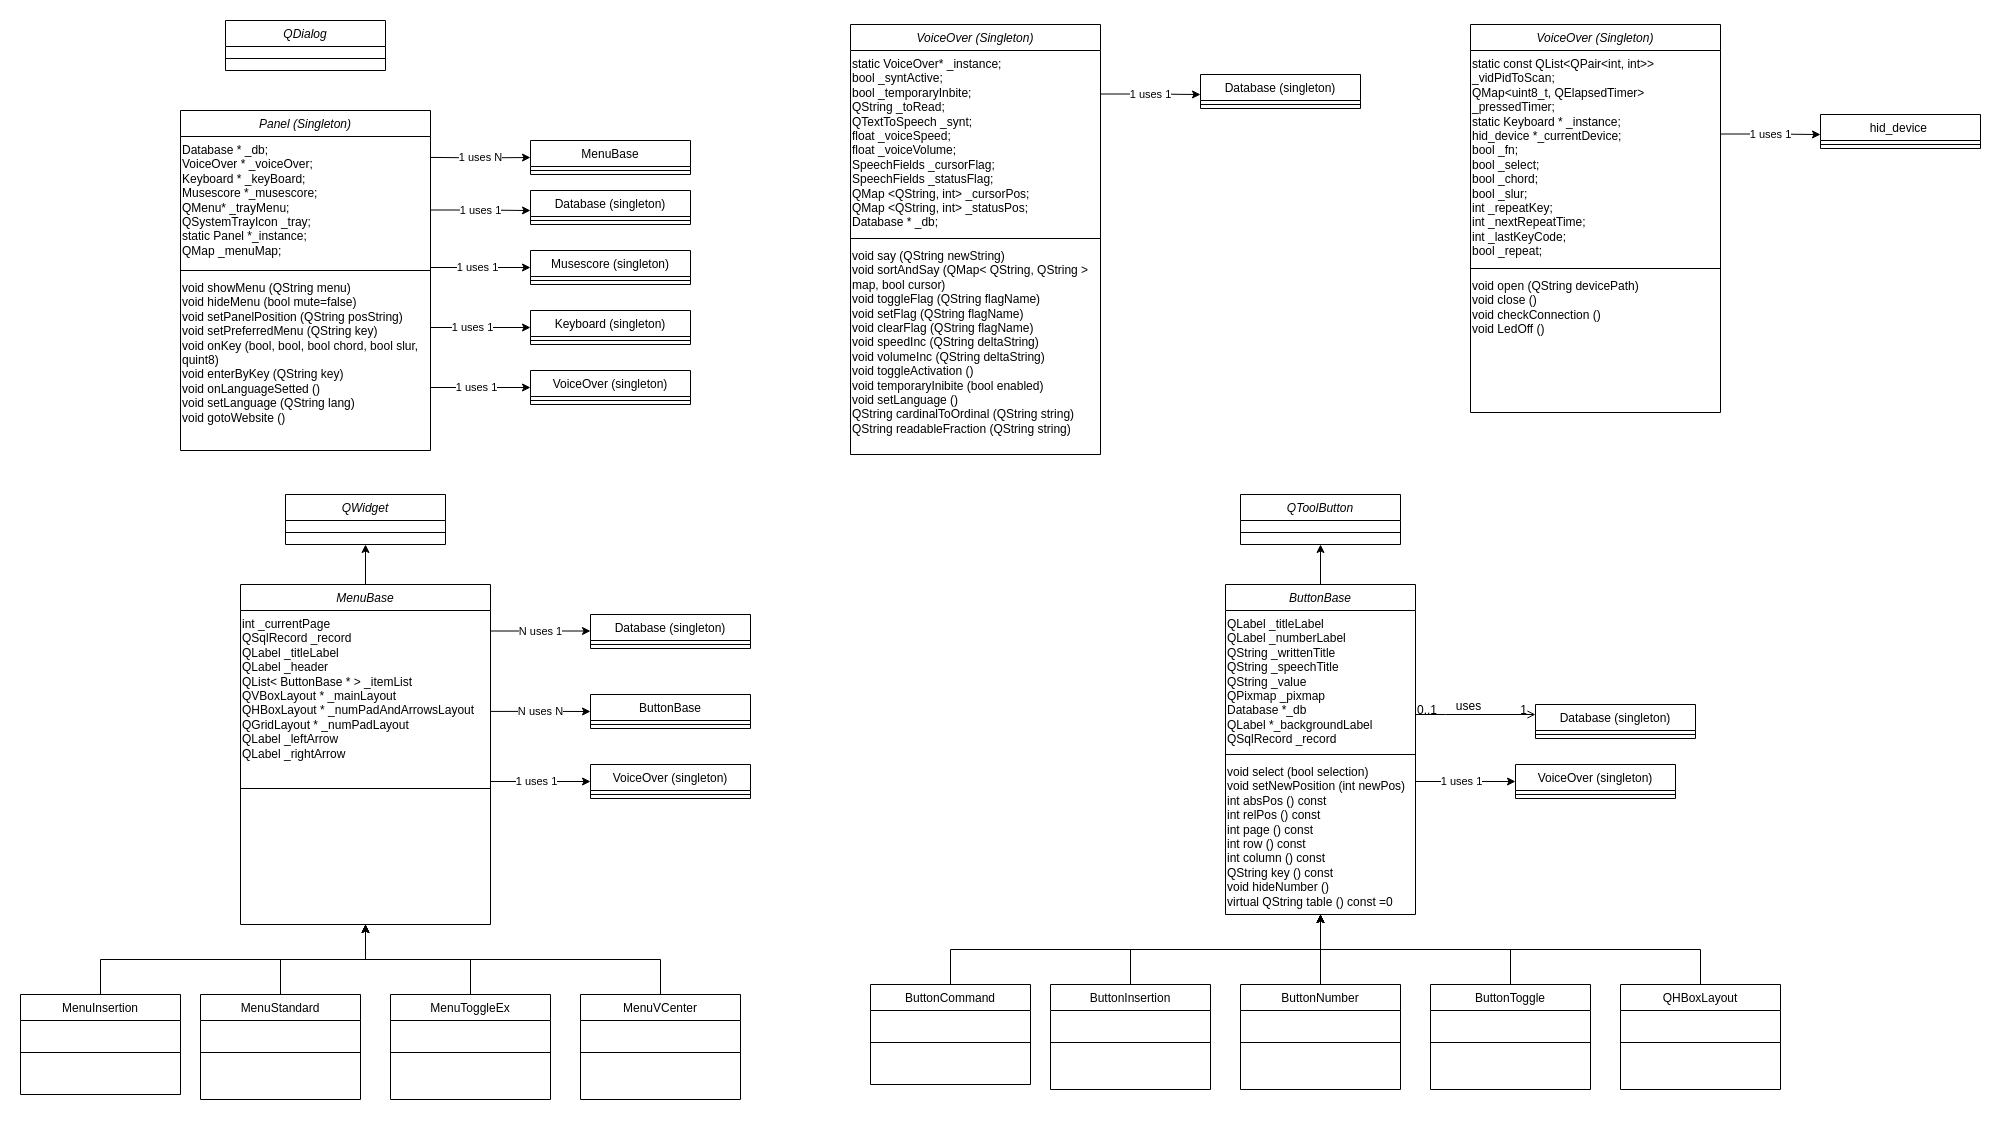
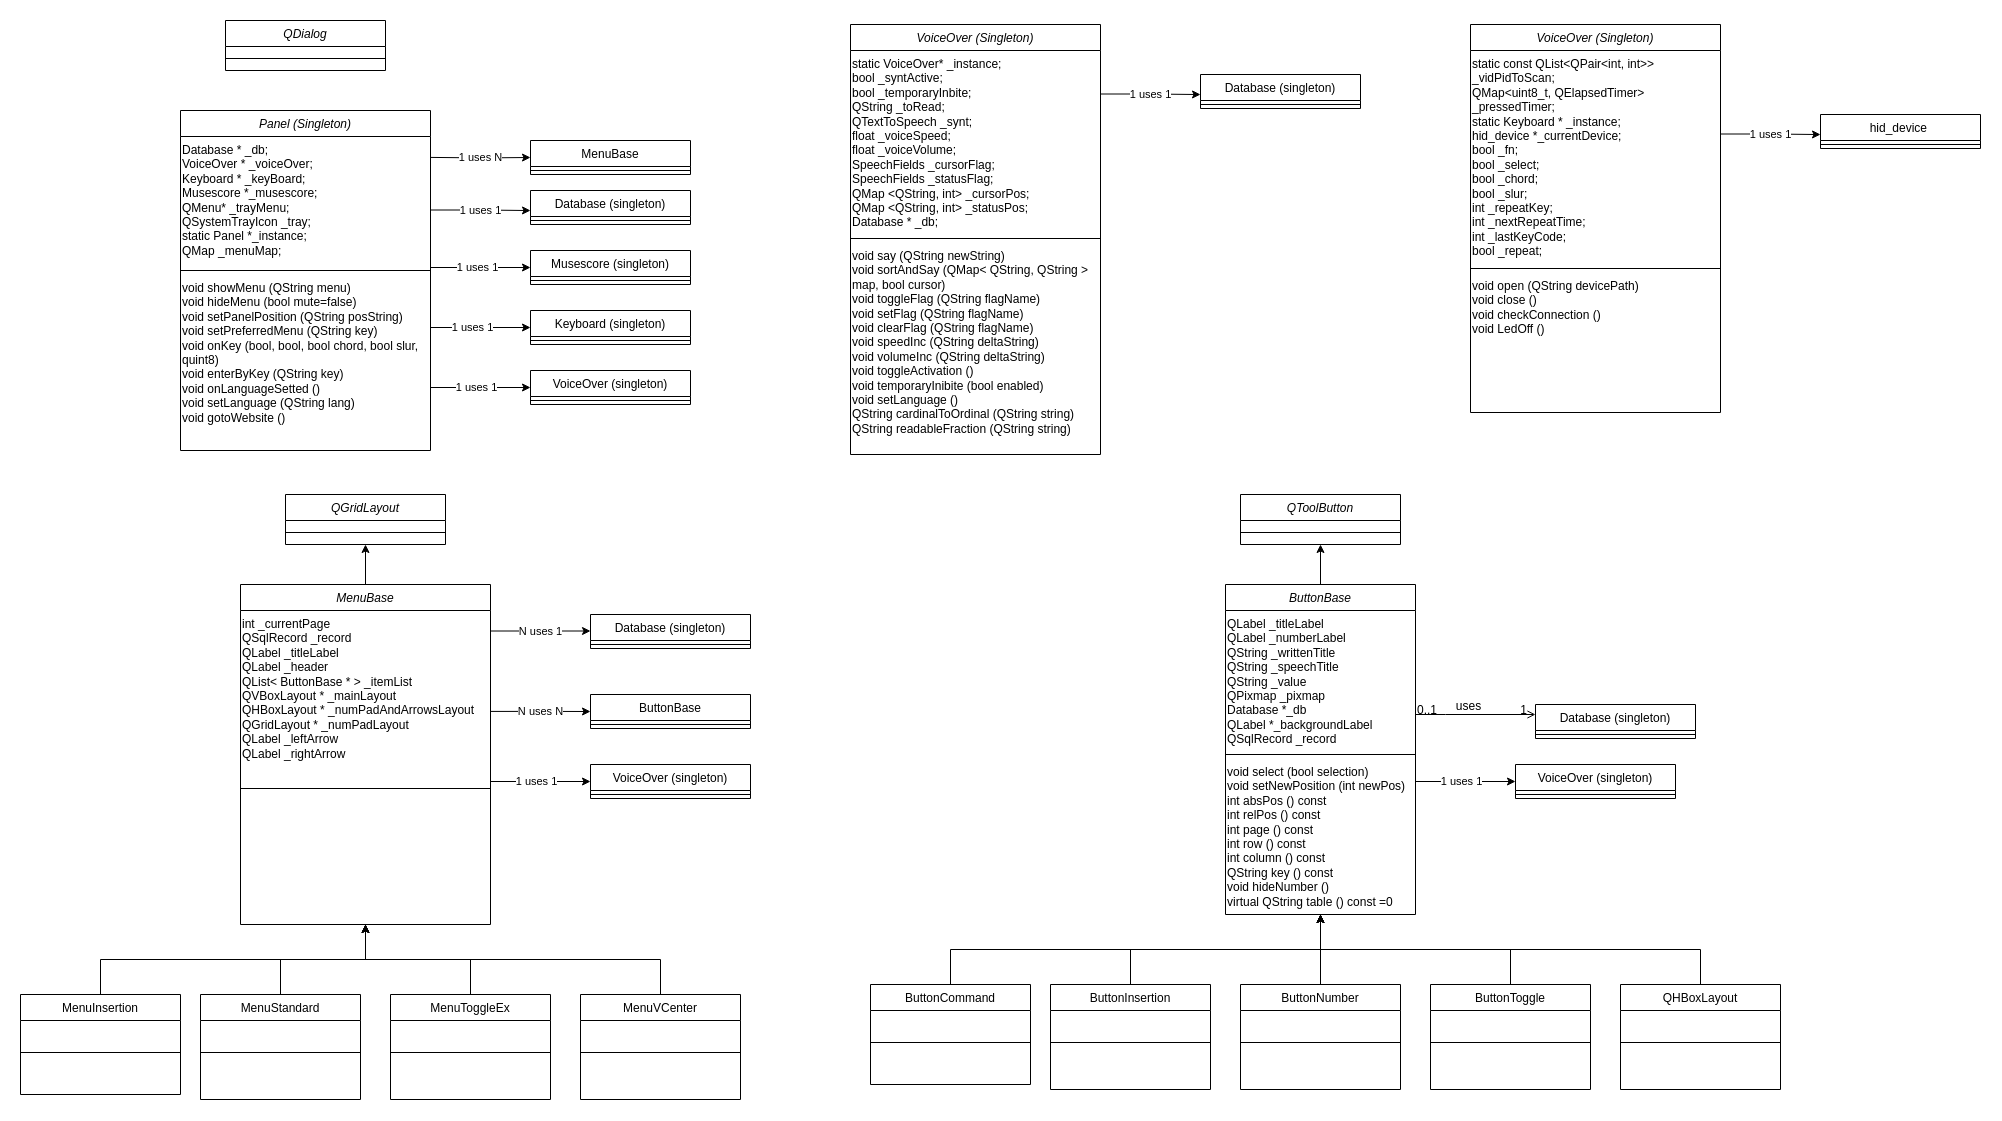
(365, 508) -> (365, 508)
